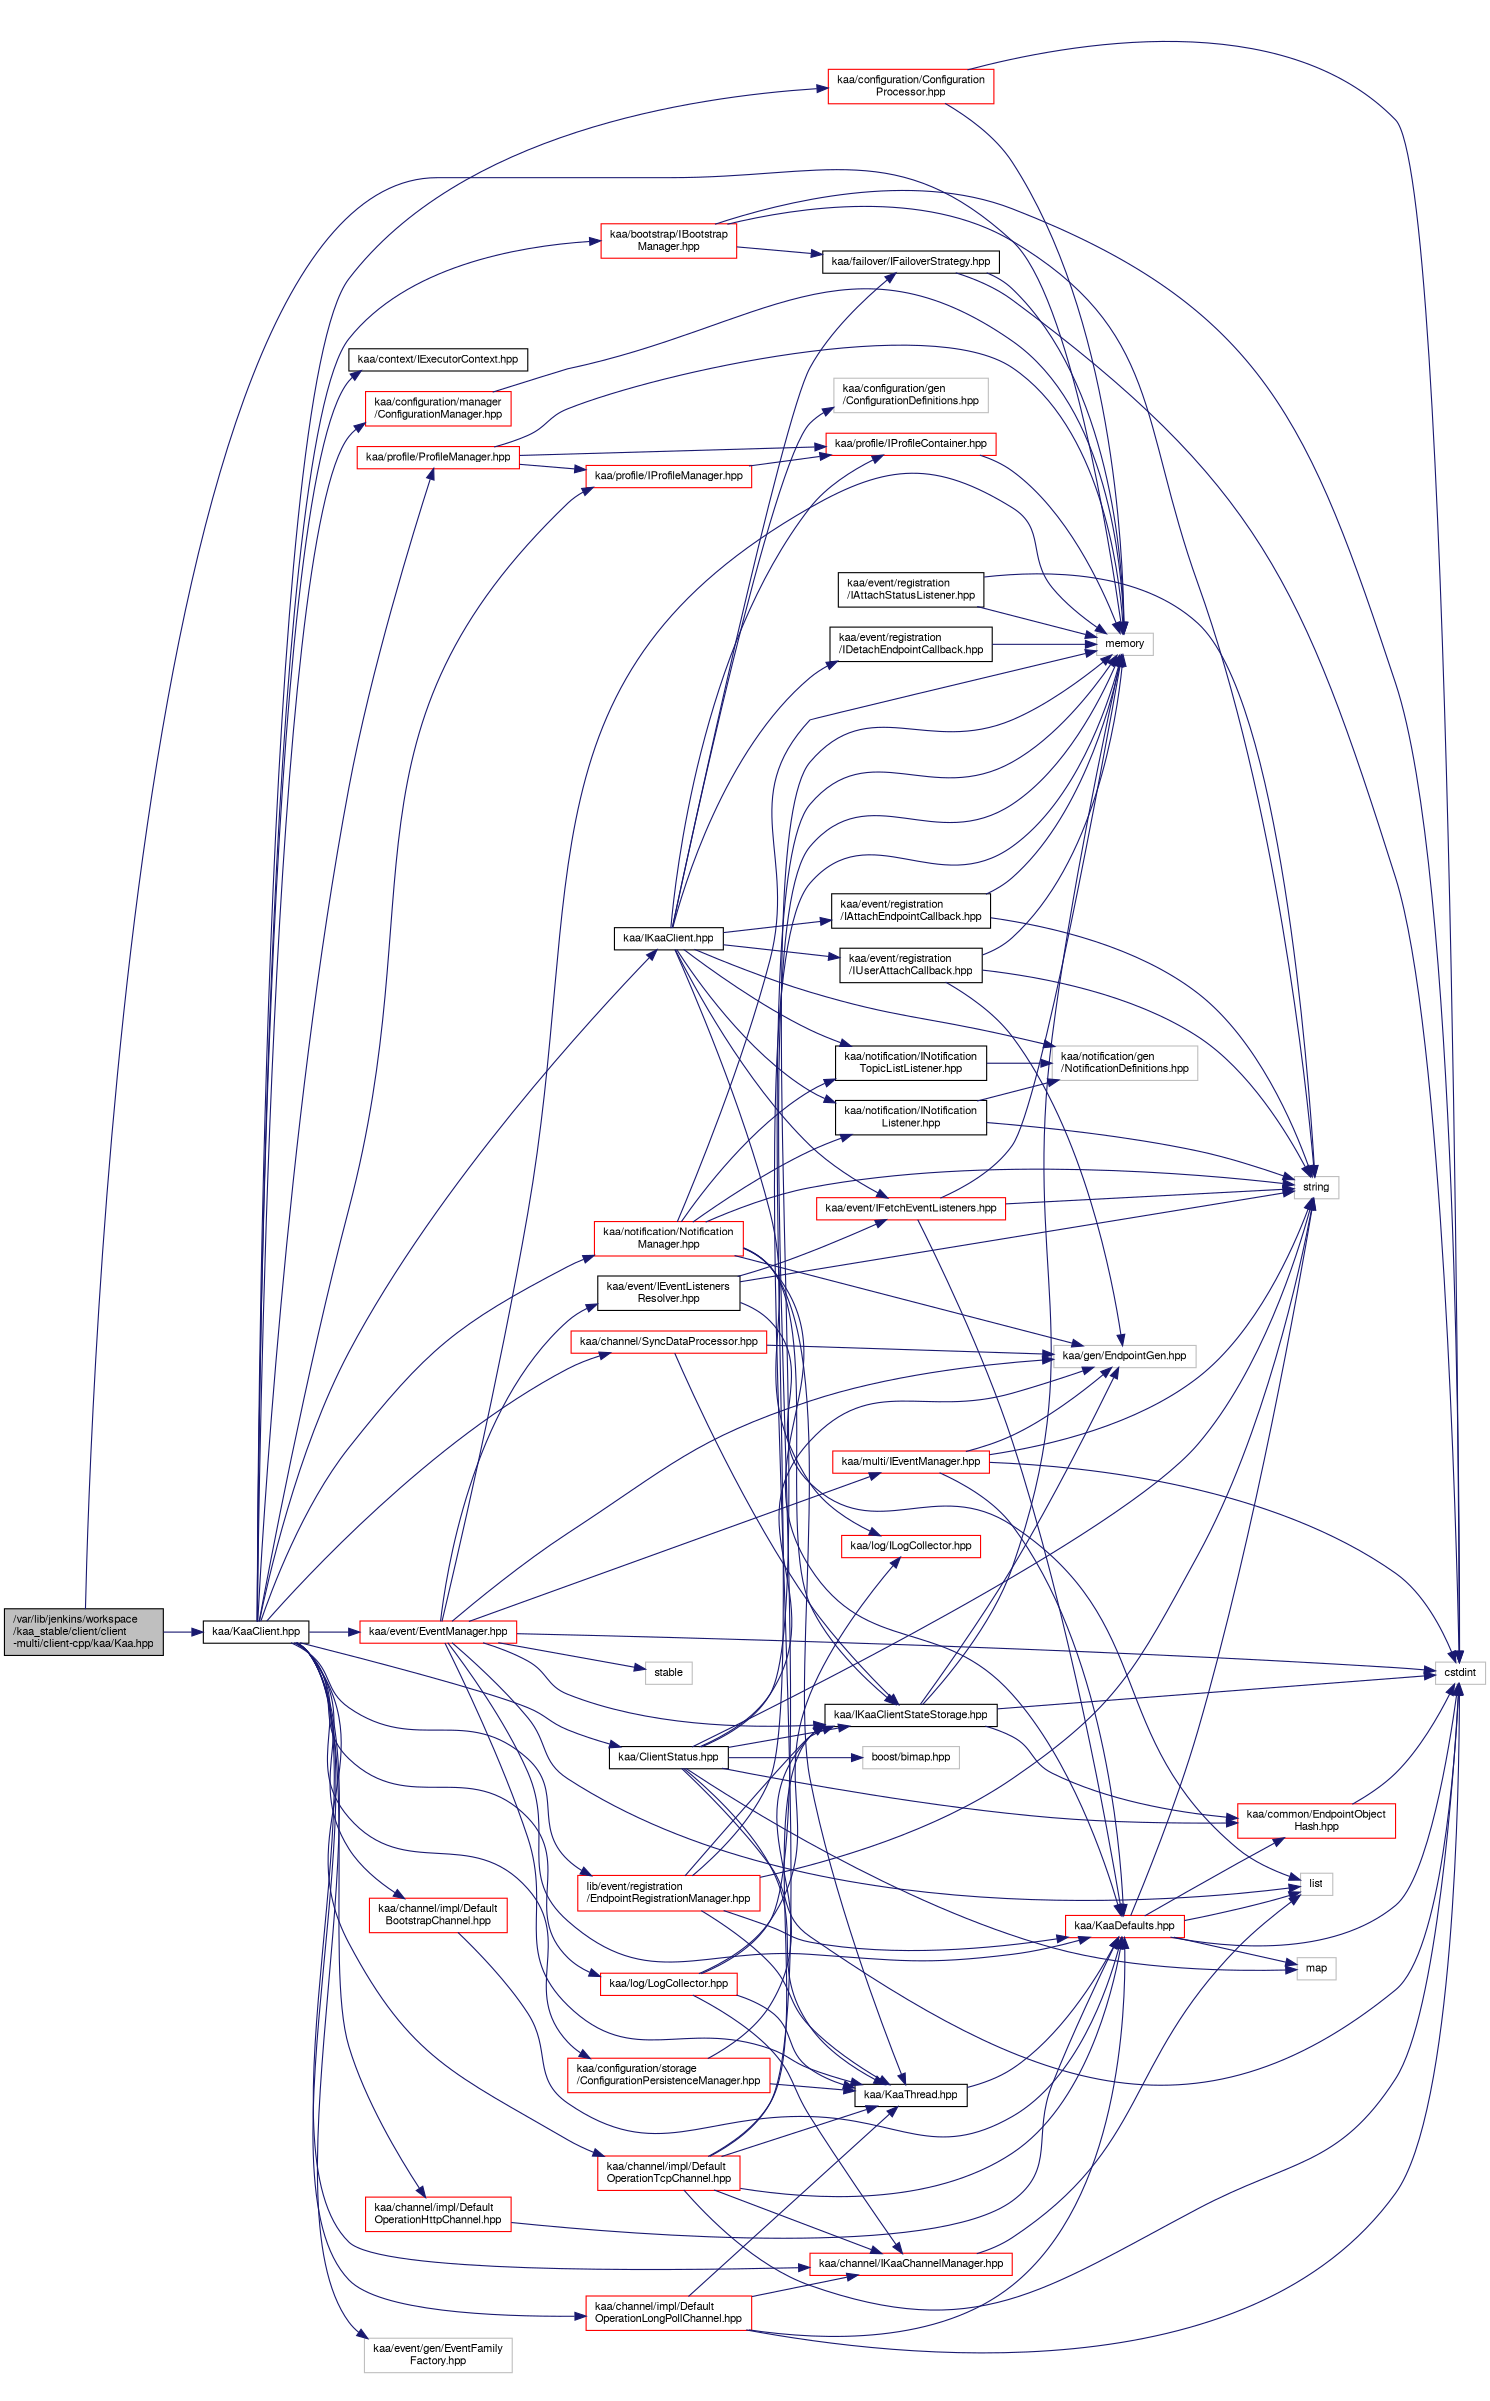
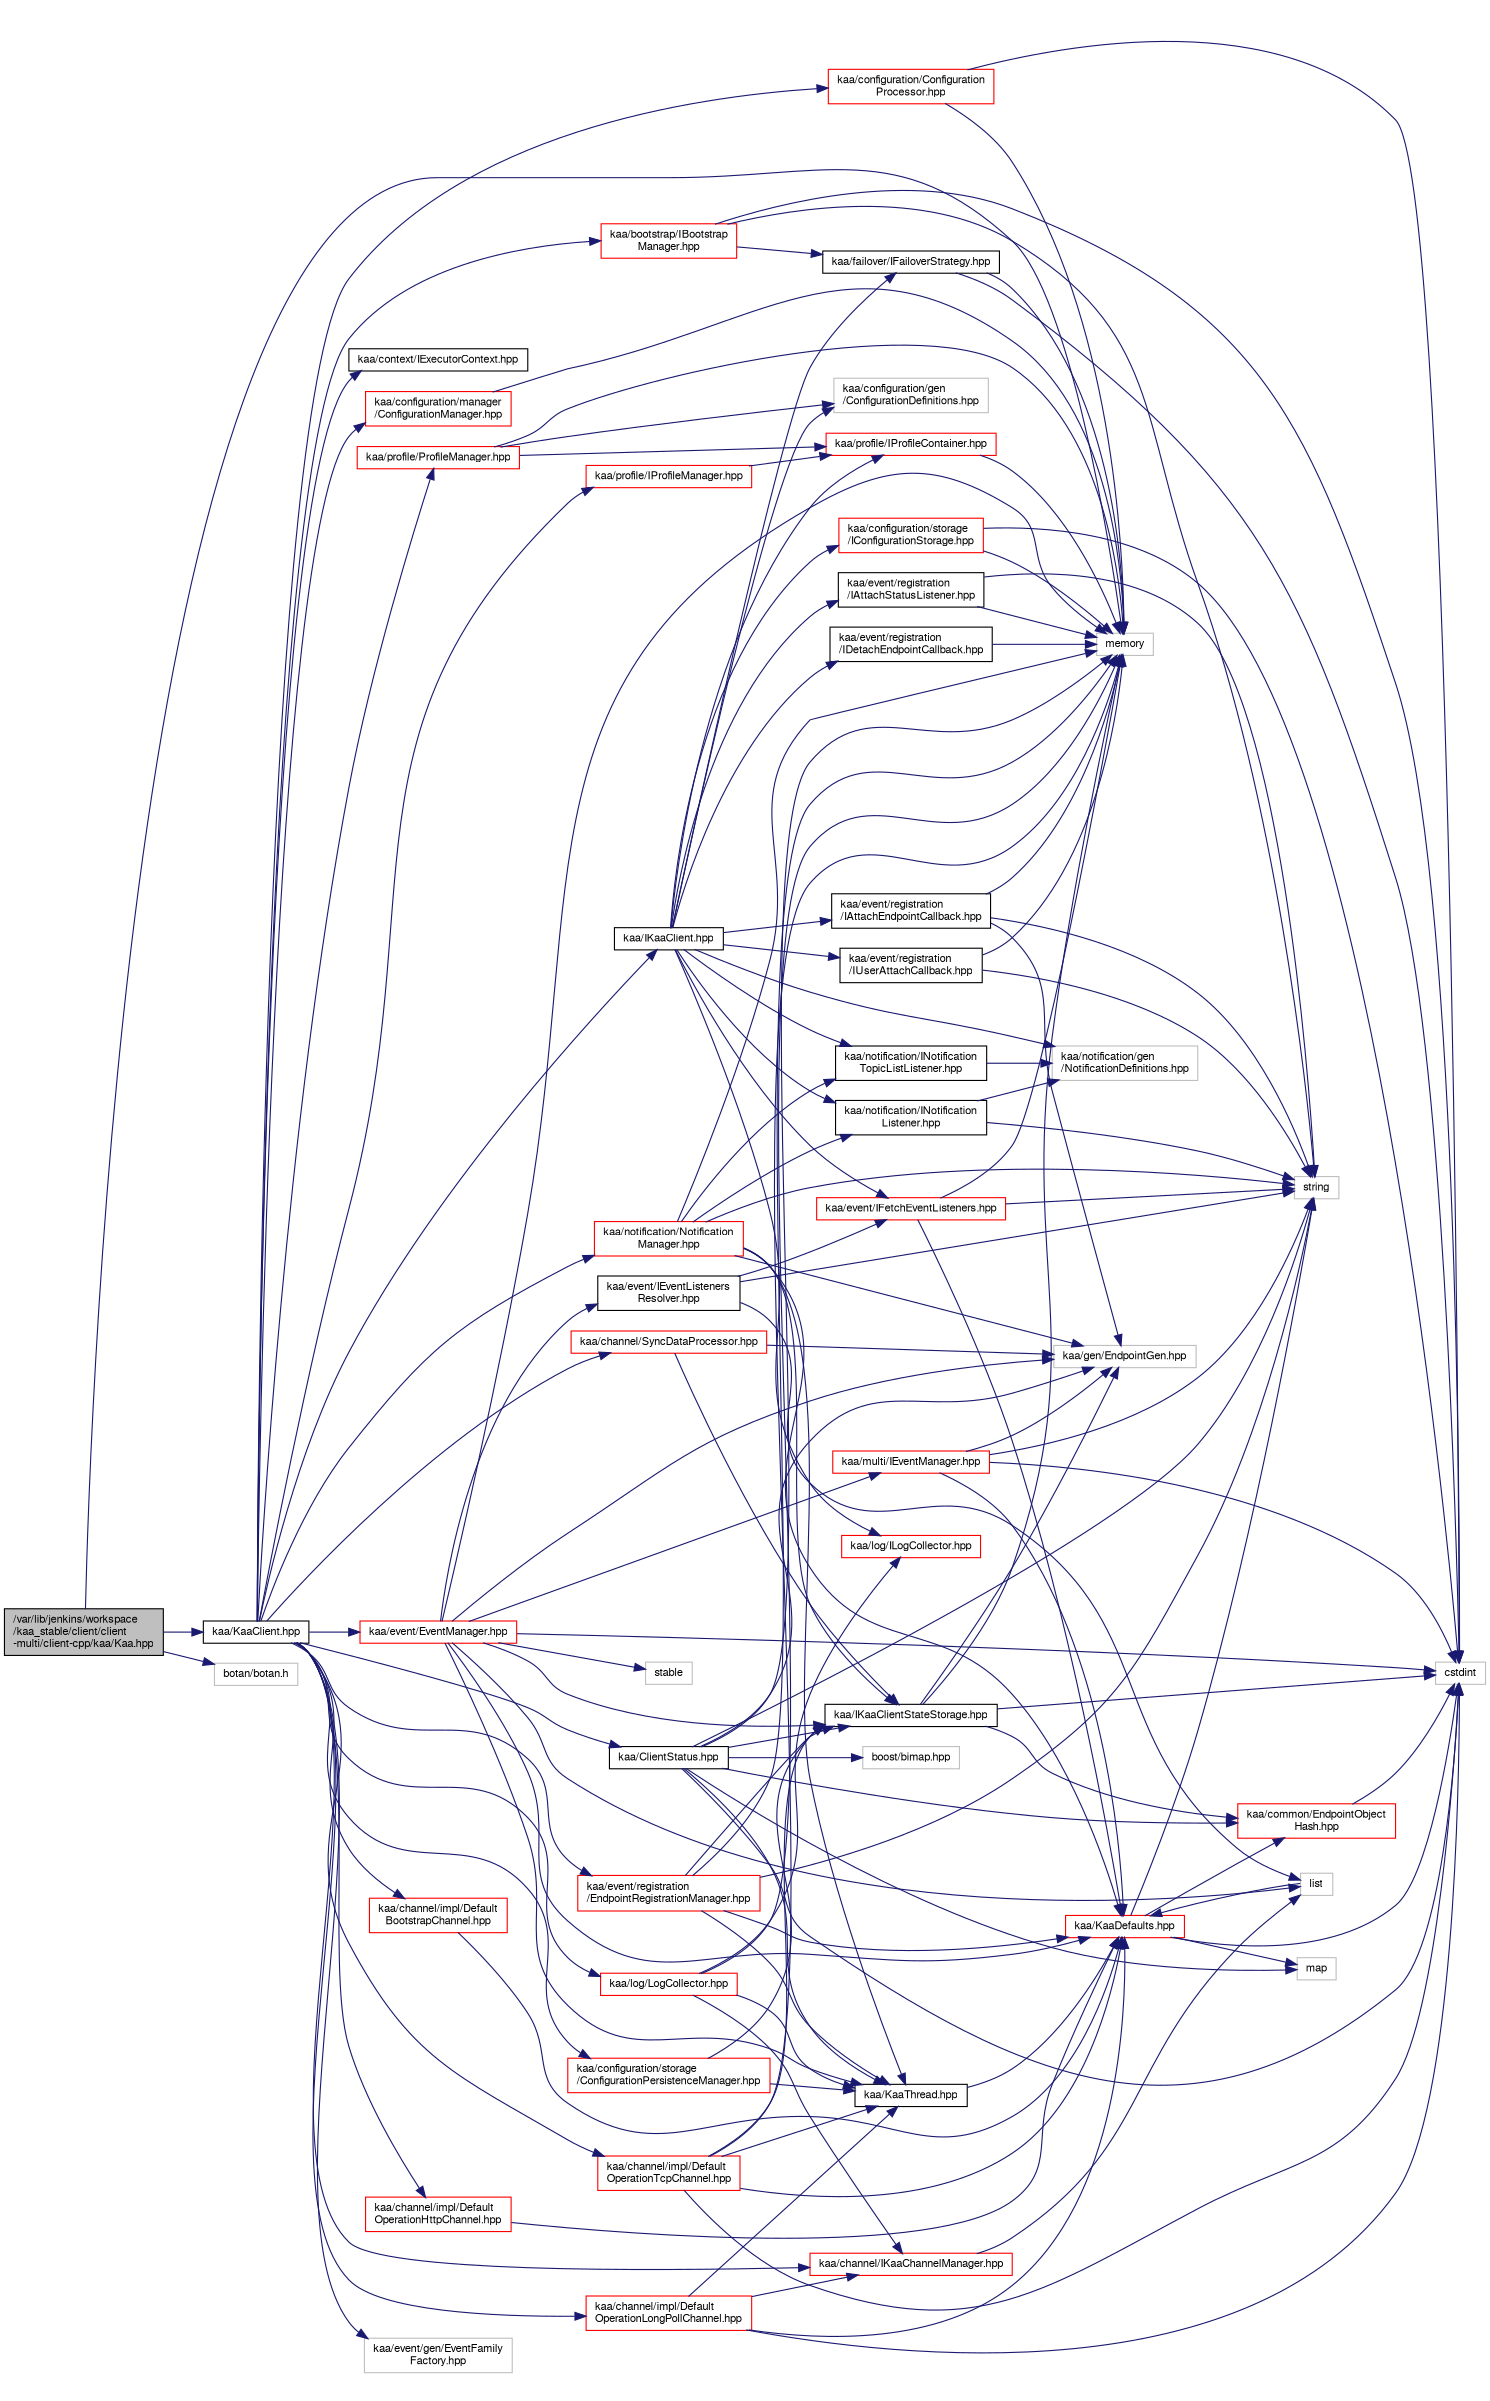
(547, 467) -> (661, 424)
none -> (911, 535)
none -> (719, 751)
(1068, 1139) -> (1060, 1122)
none -> (256, 1674)
(669, 1893) -> (669, 1893)
(1237, 1909) -> (1199, 1903)
(793, 2220) -> none
